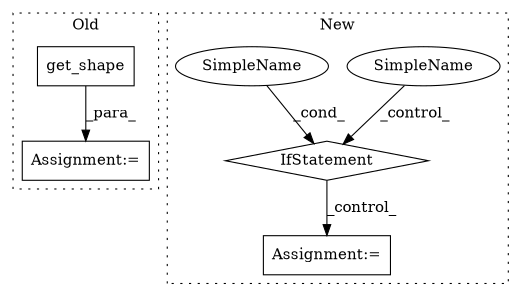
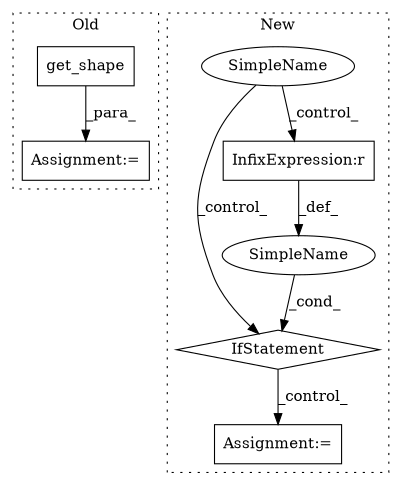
none -> (299, 161)
